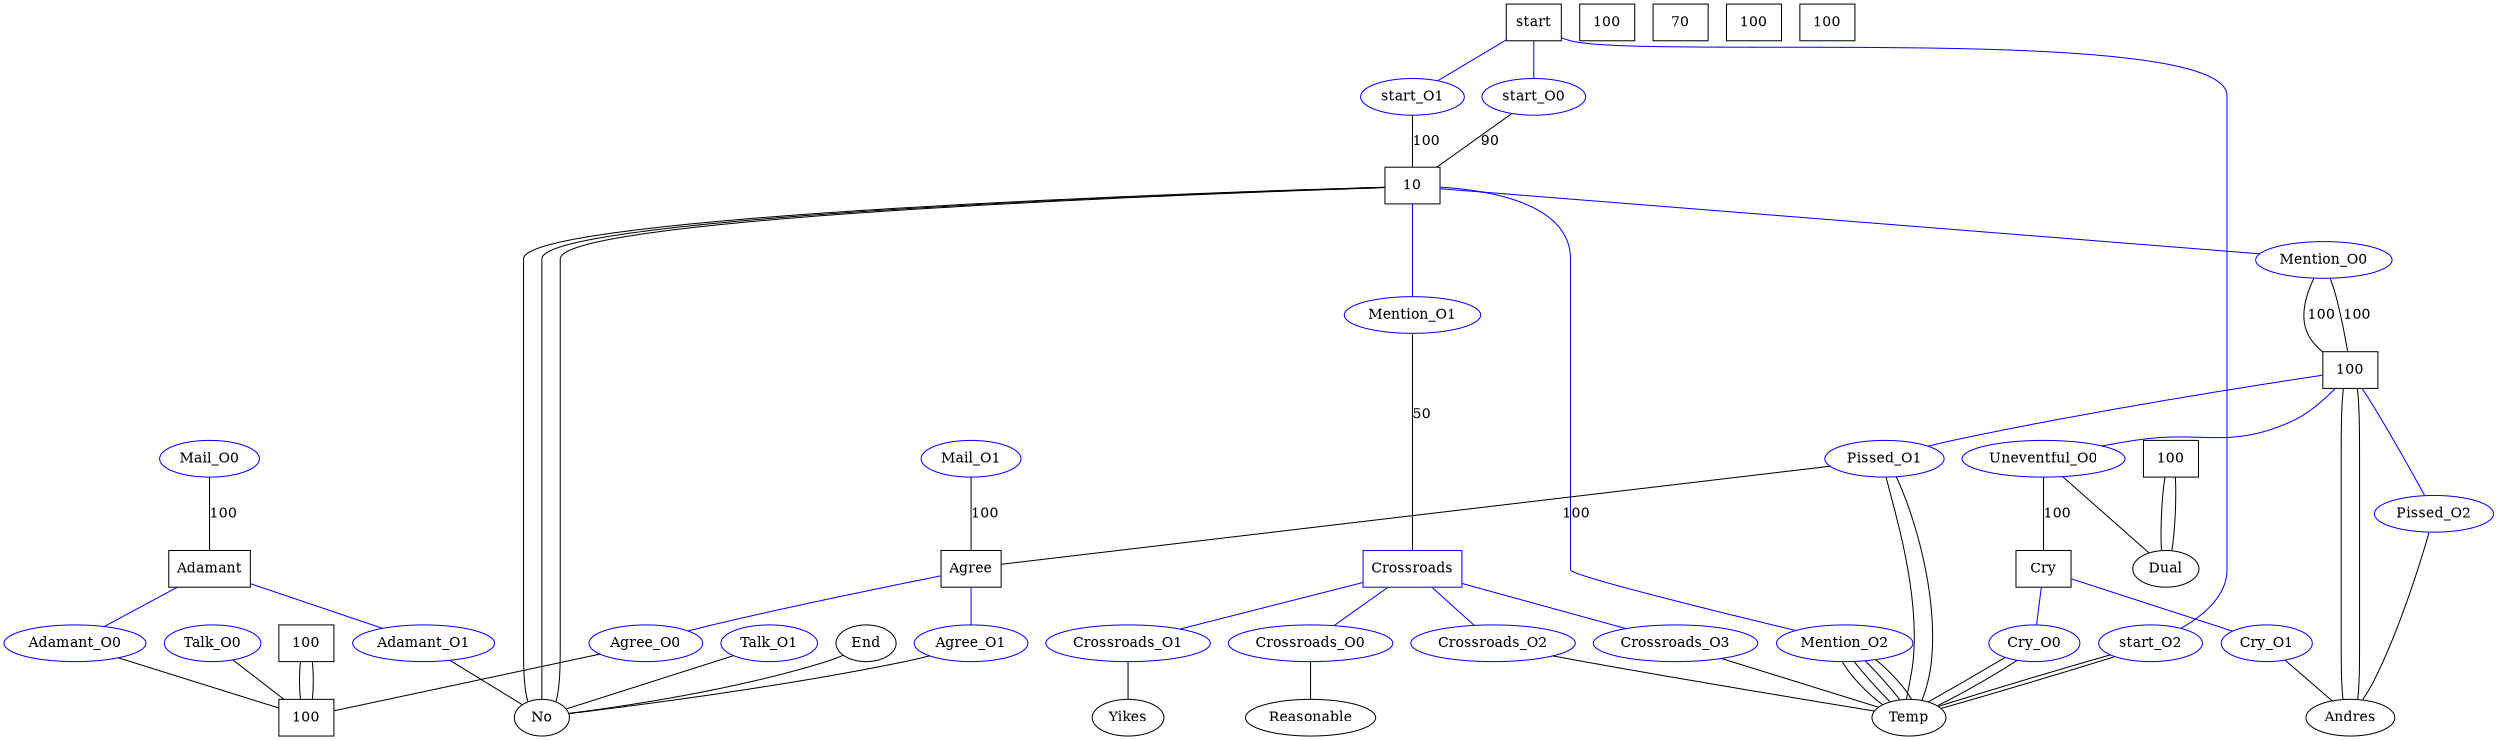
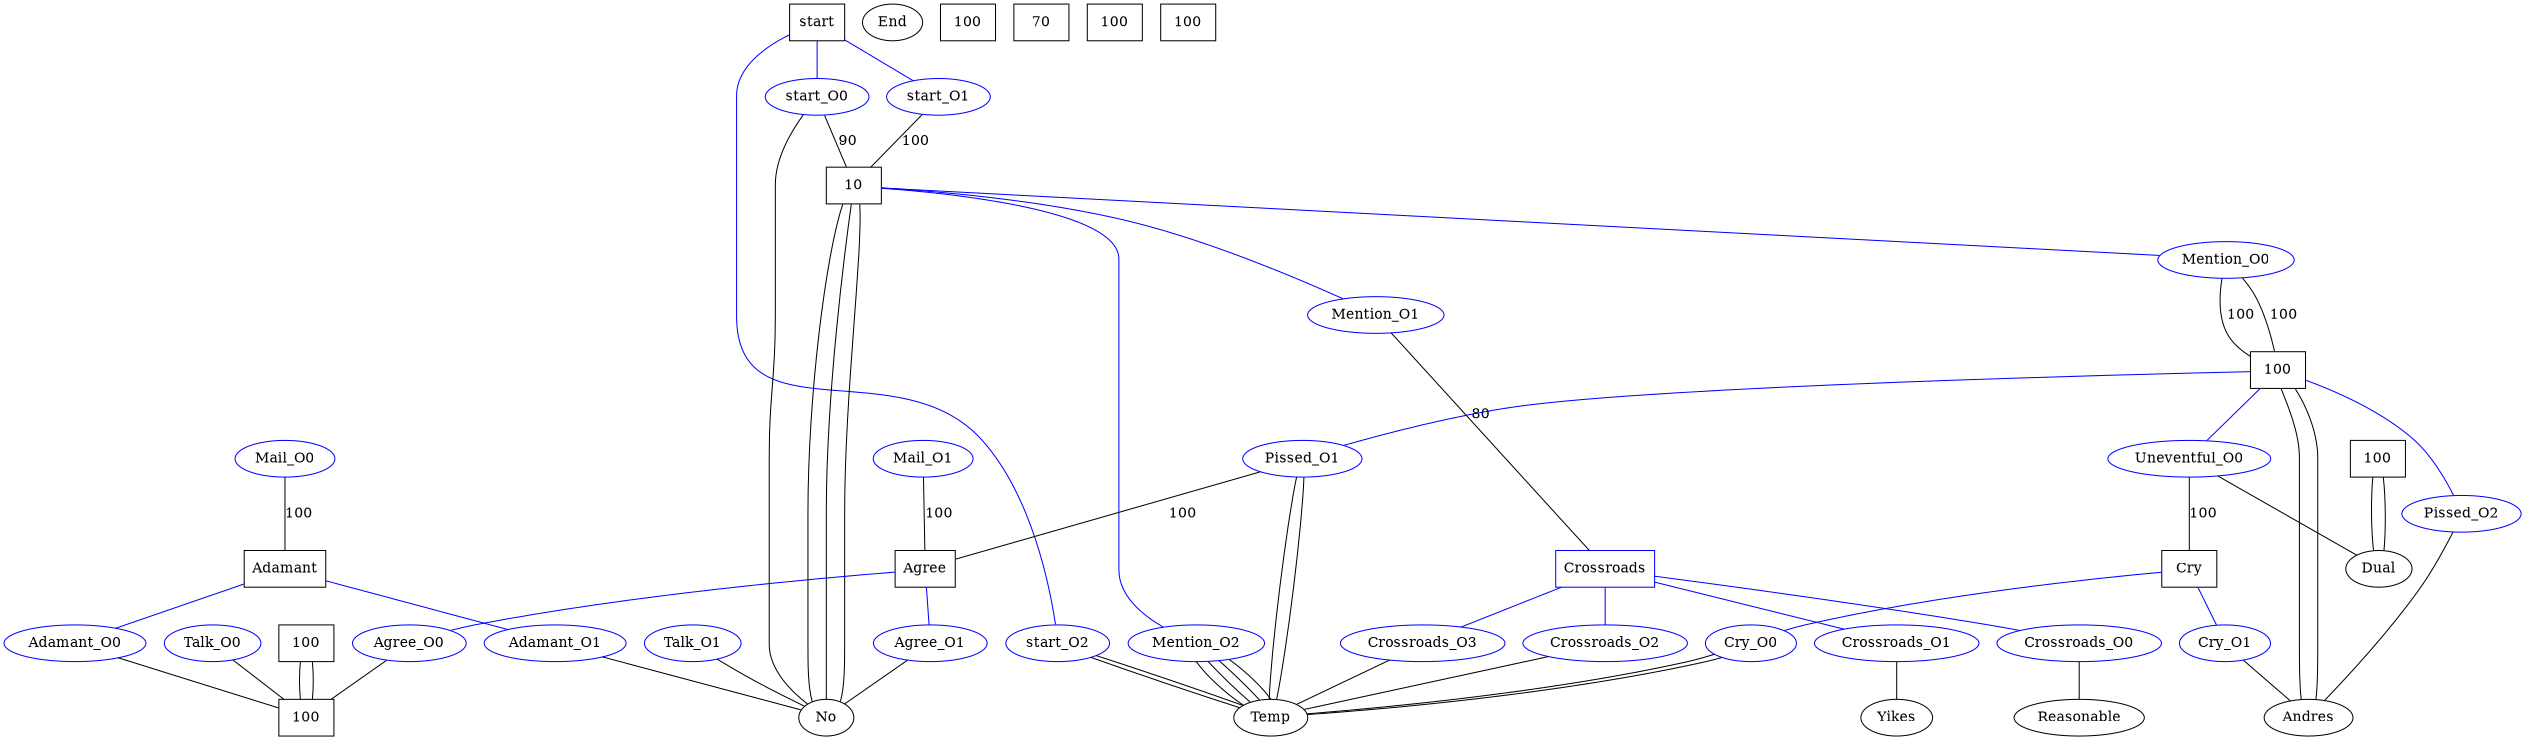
(1422, 414) -> (1481, 414)
(742, 684) -> (770, 413)
